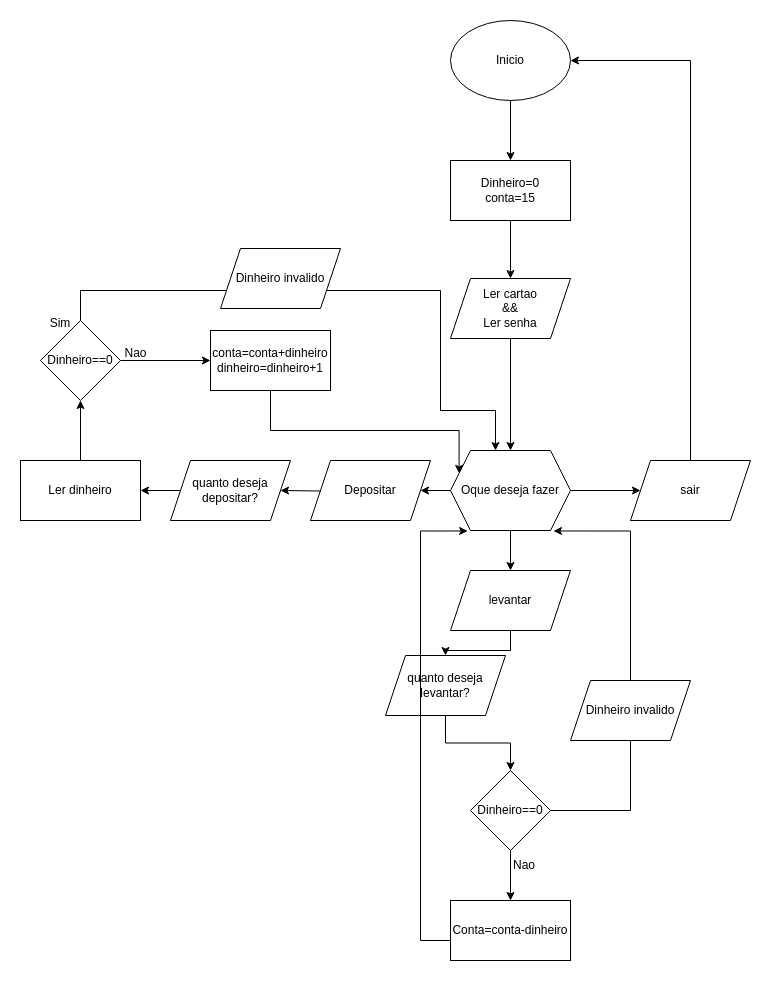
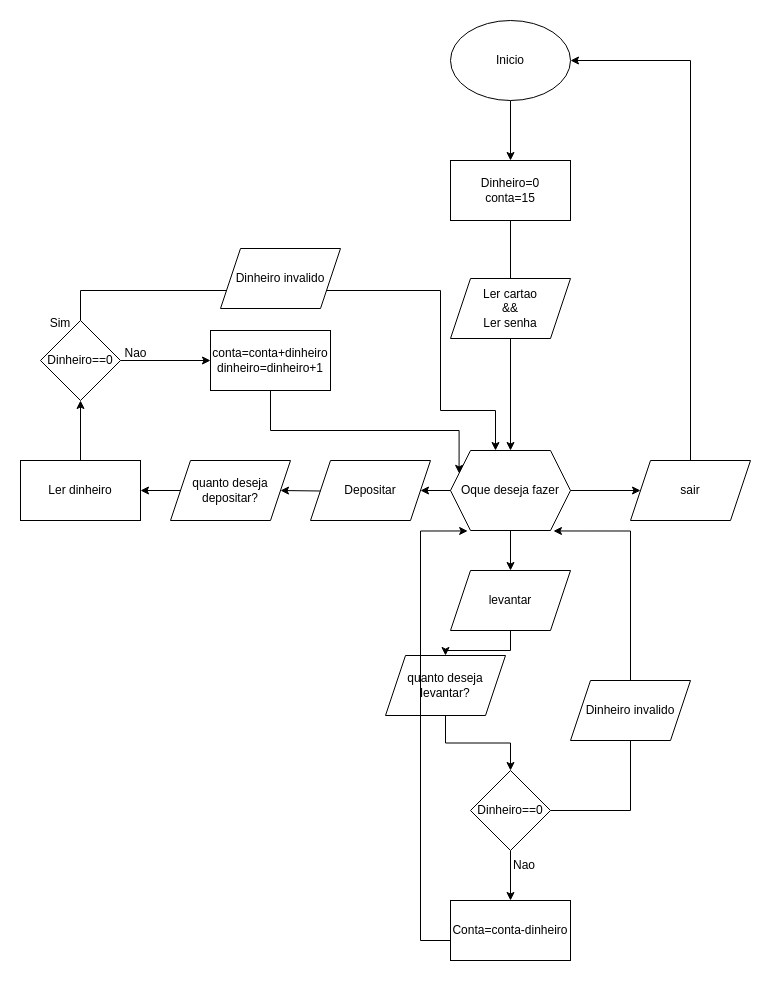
(511, 270) -> (511, 273)
